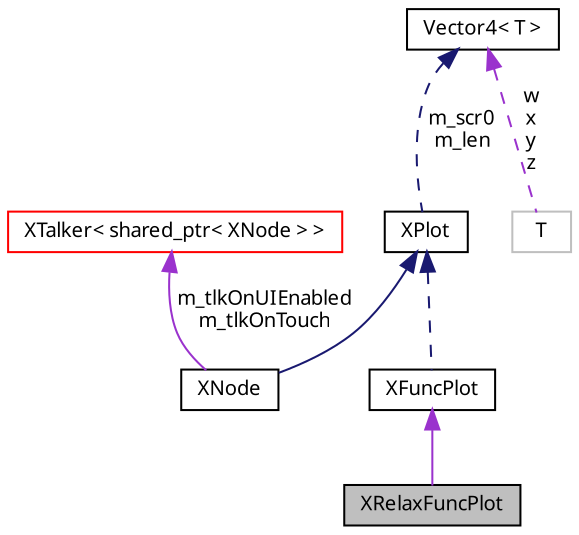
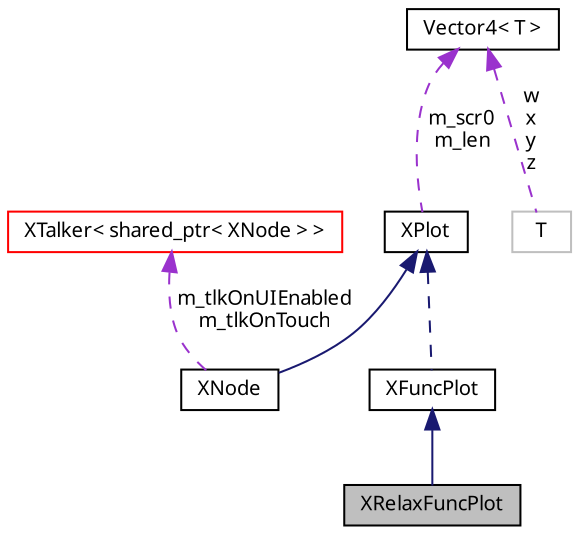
(417, 135) -> (417, 135)
(175, 326) -> (175, 326)
(432, 458) -> (432, 458)
